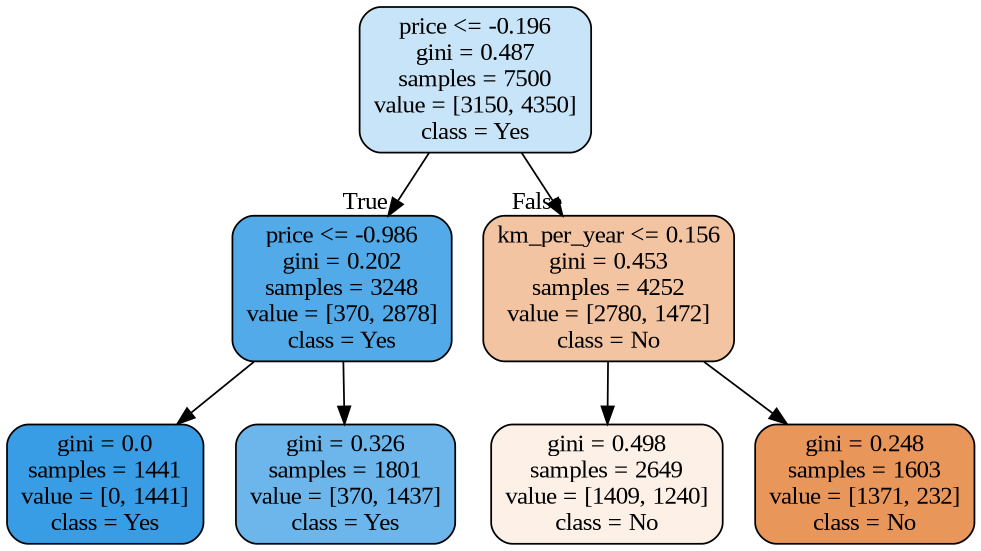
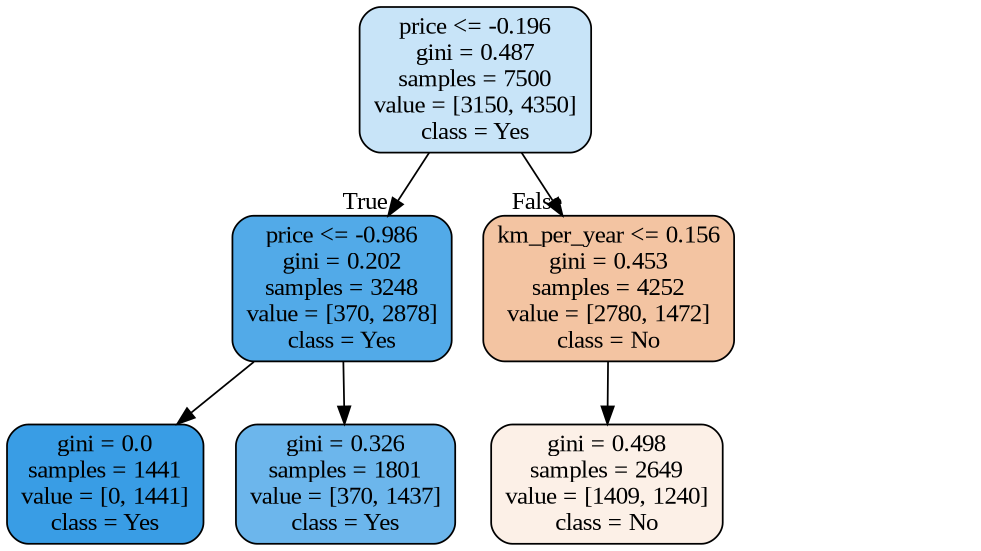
(865, 484) -> none
